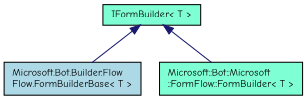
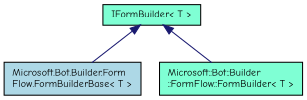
(73, 79) -> (73, 79)
(231, 79) -> (231, 79)
